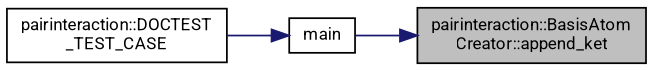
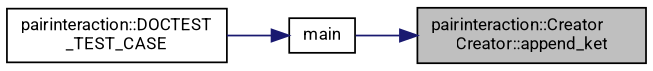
(532, 36) -> (532, 36)
